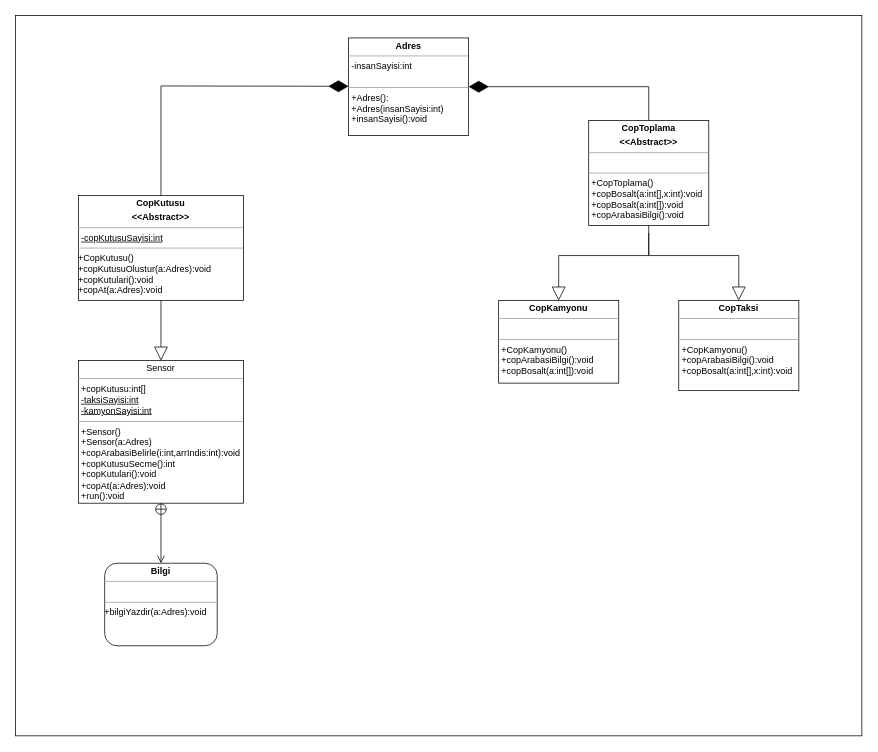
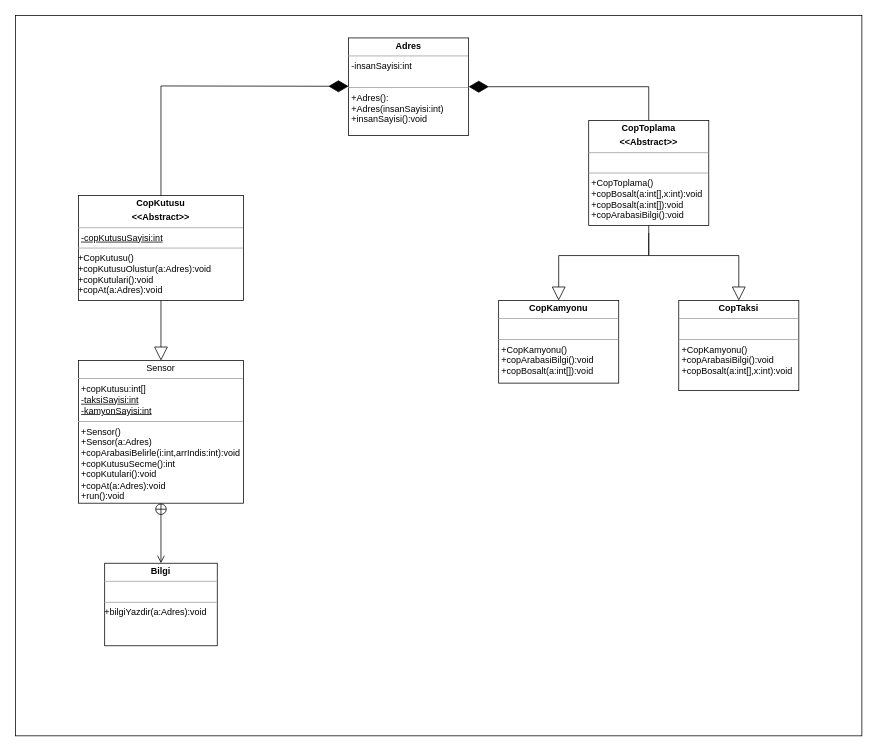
(161, 604) -> (161, 604)
